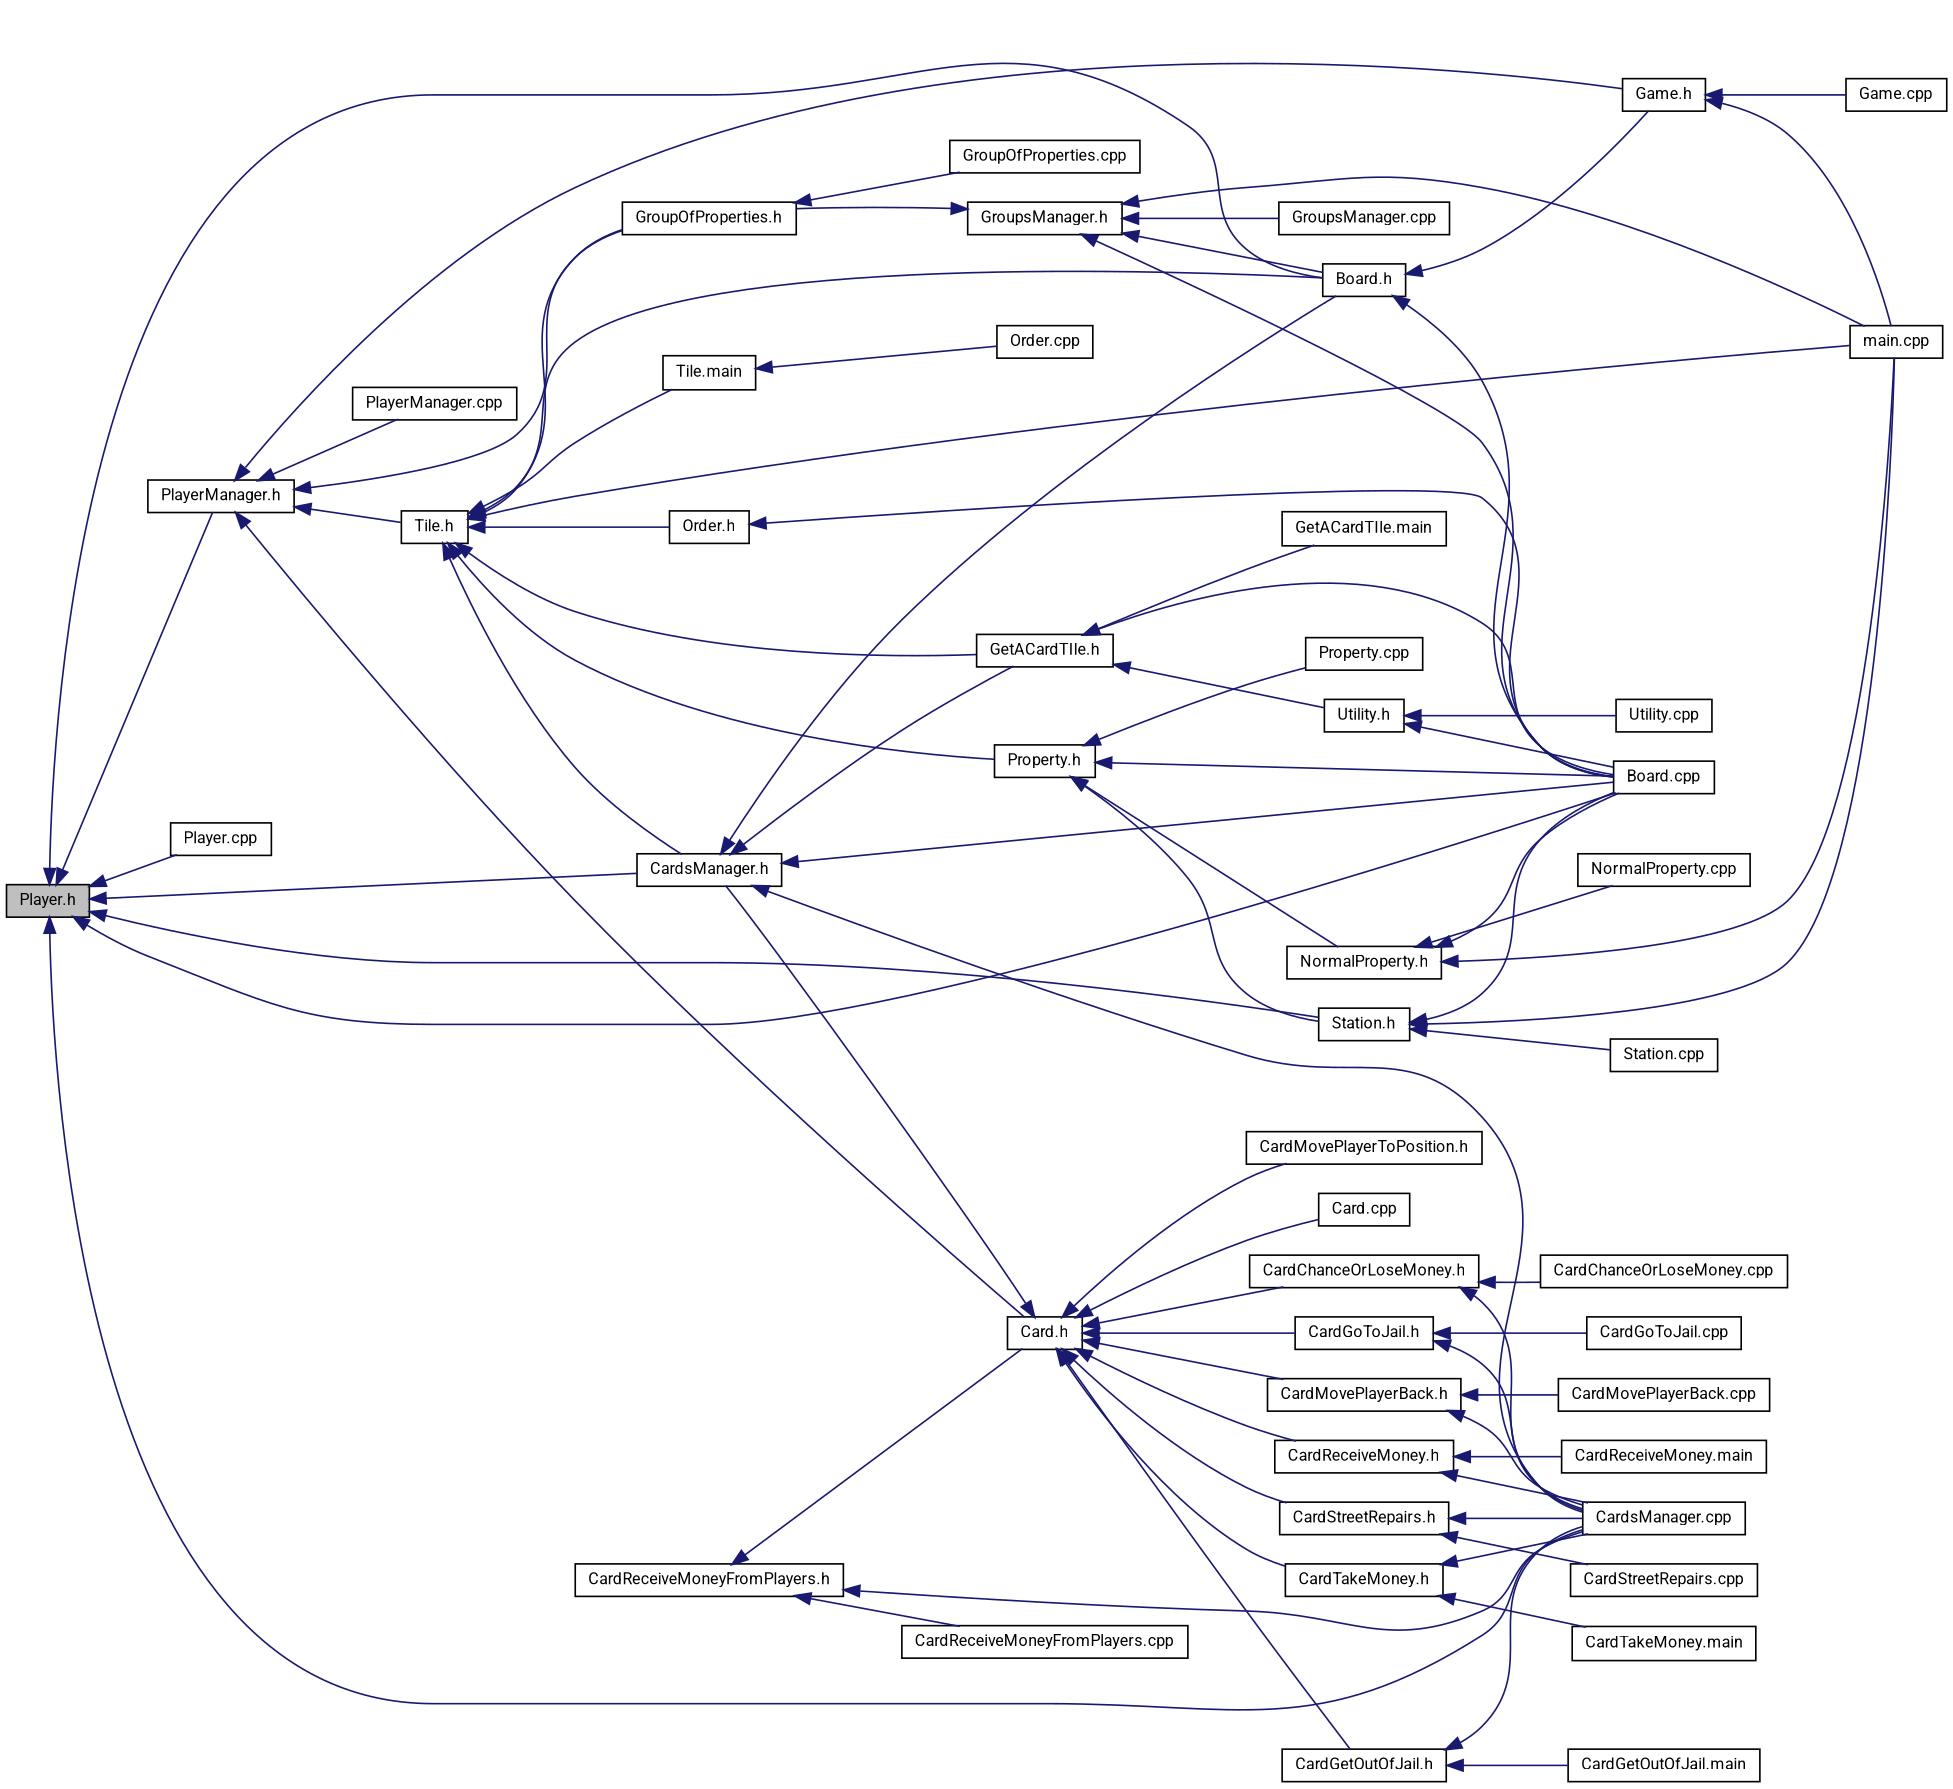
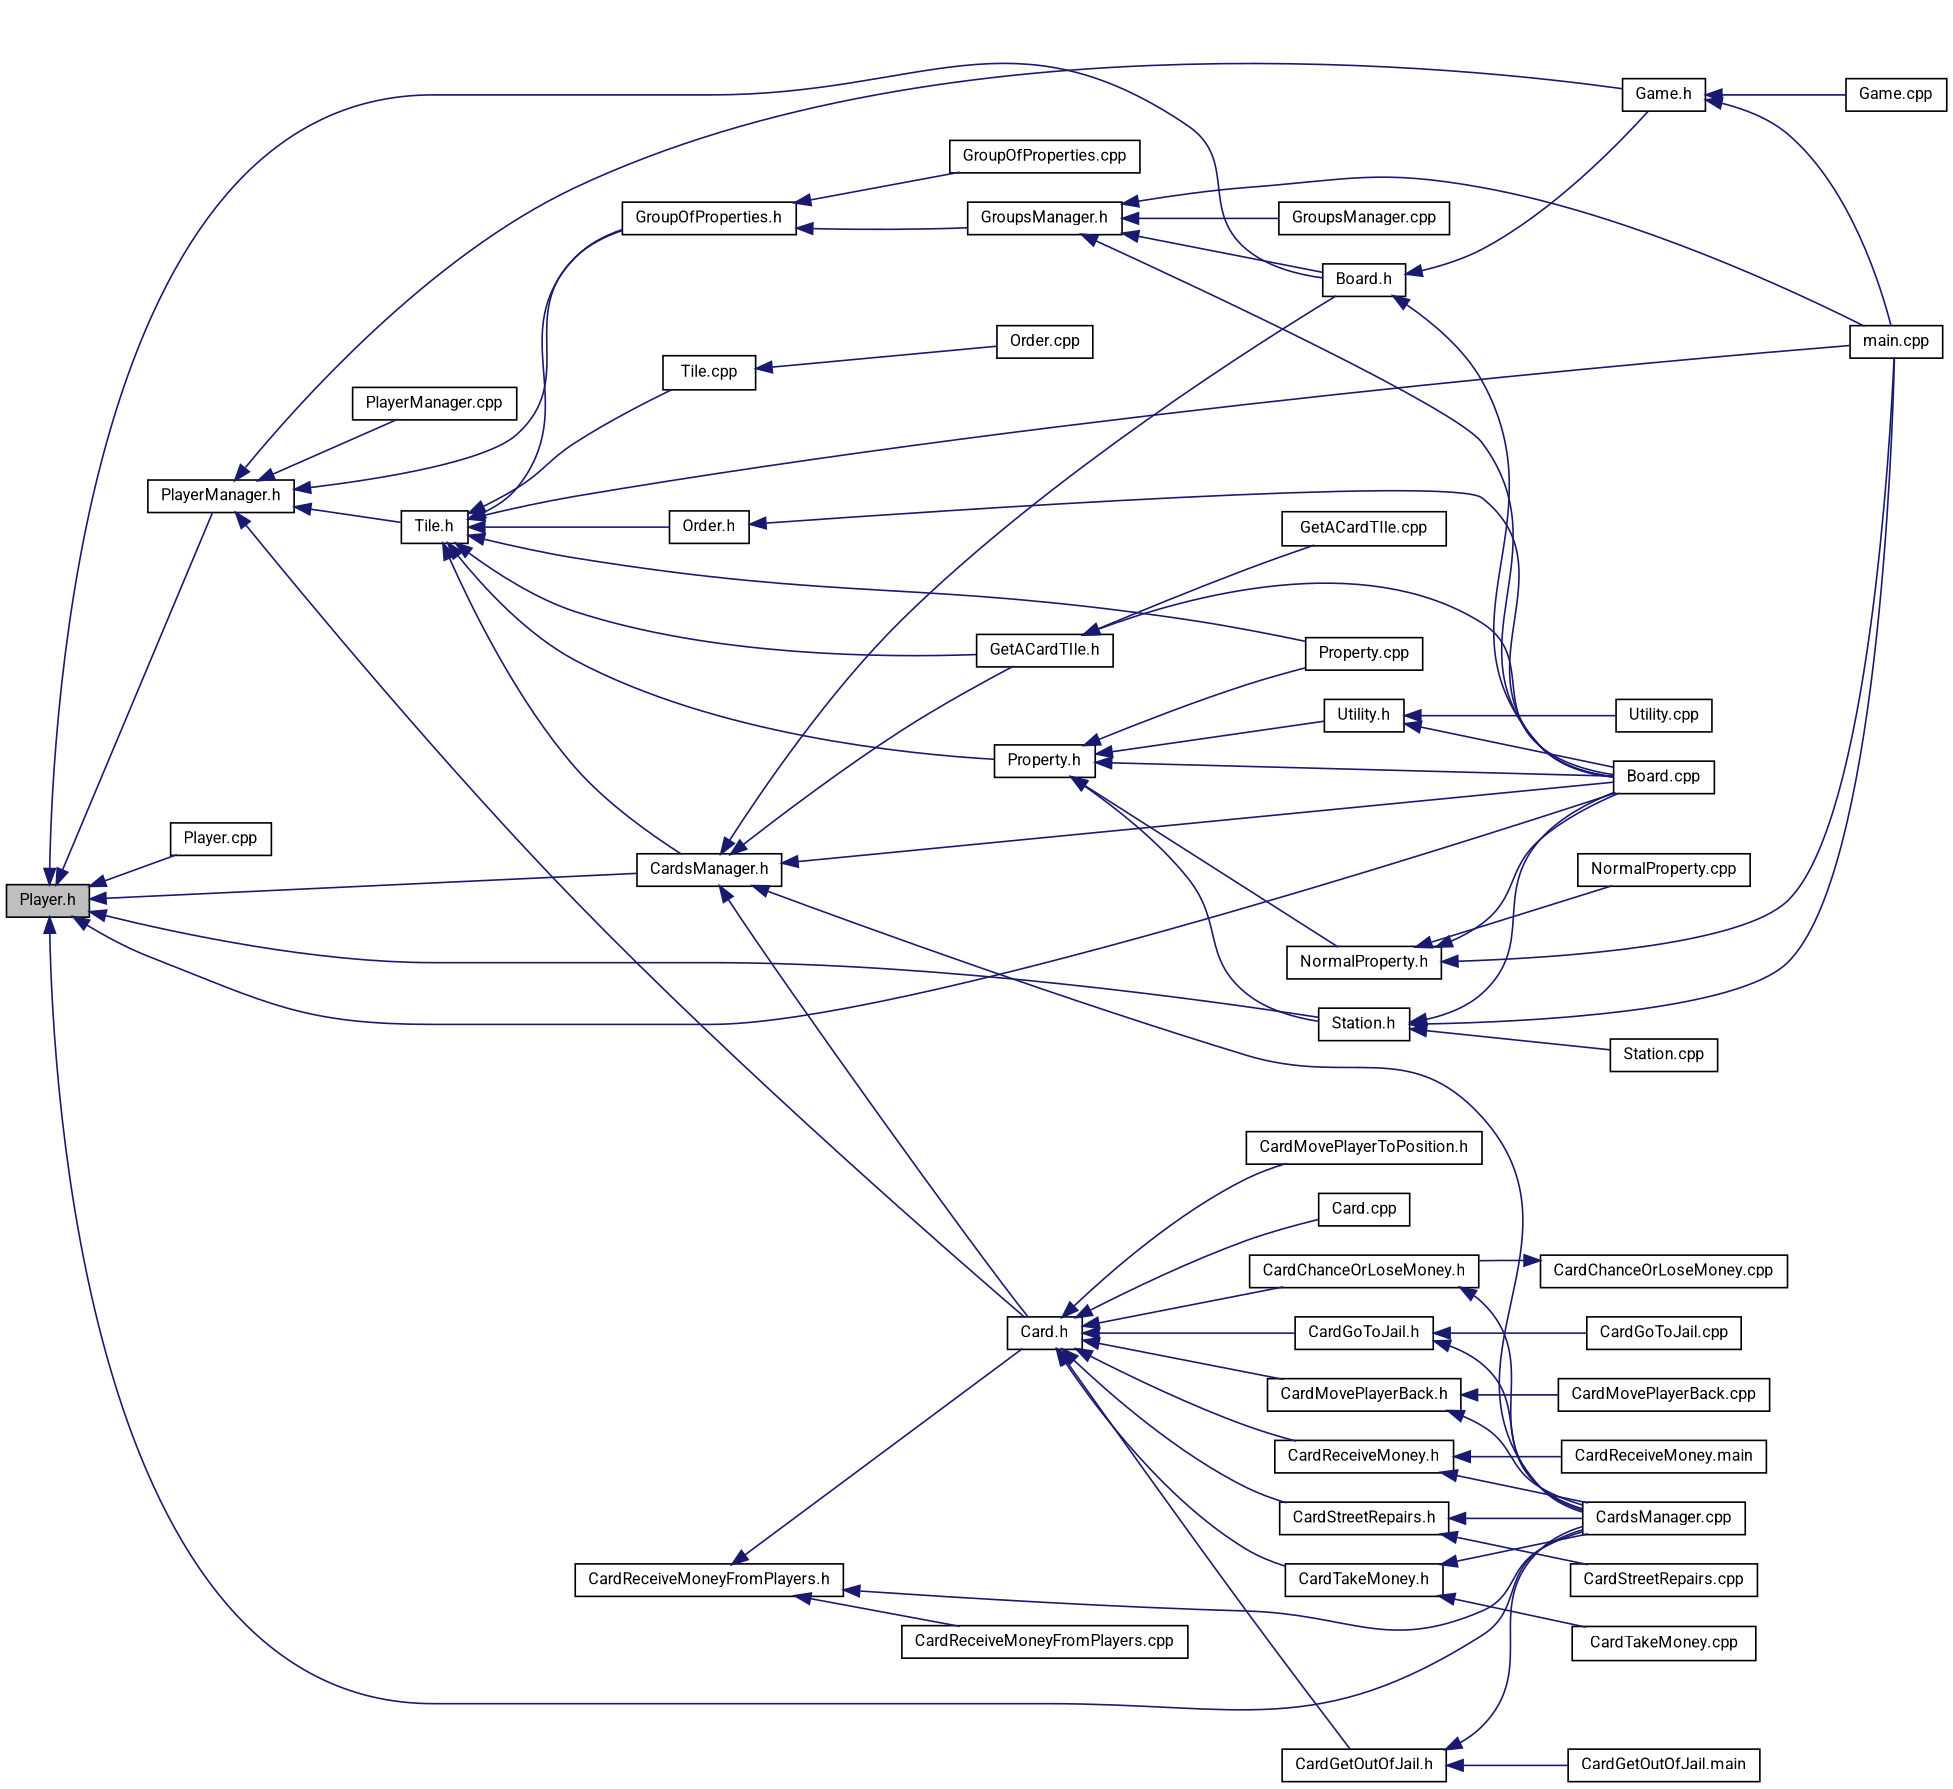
(874, 207) -> (890, 229)
(843, 280) -> (895, 591)
(709, 373) -> (709, 373)
(1364, 529) -> (1364, 529)
(1212, 685) -> (1218, 736)
(878, 1093) -> (876, 1111)
(1526, 1282) -> (1501, 1260)
(1664, 1644) -> (1664, 1644)
